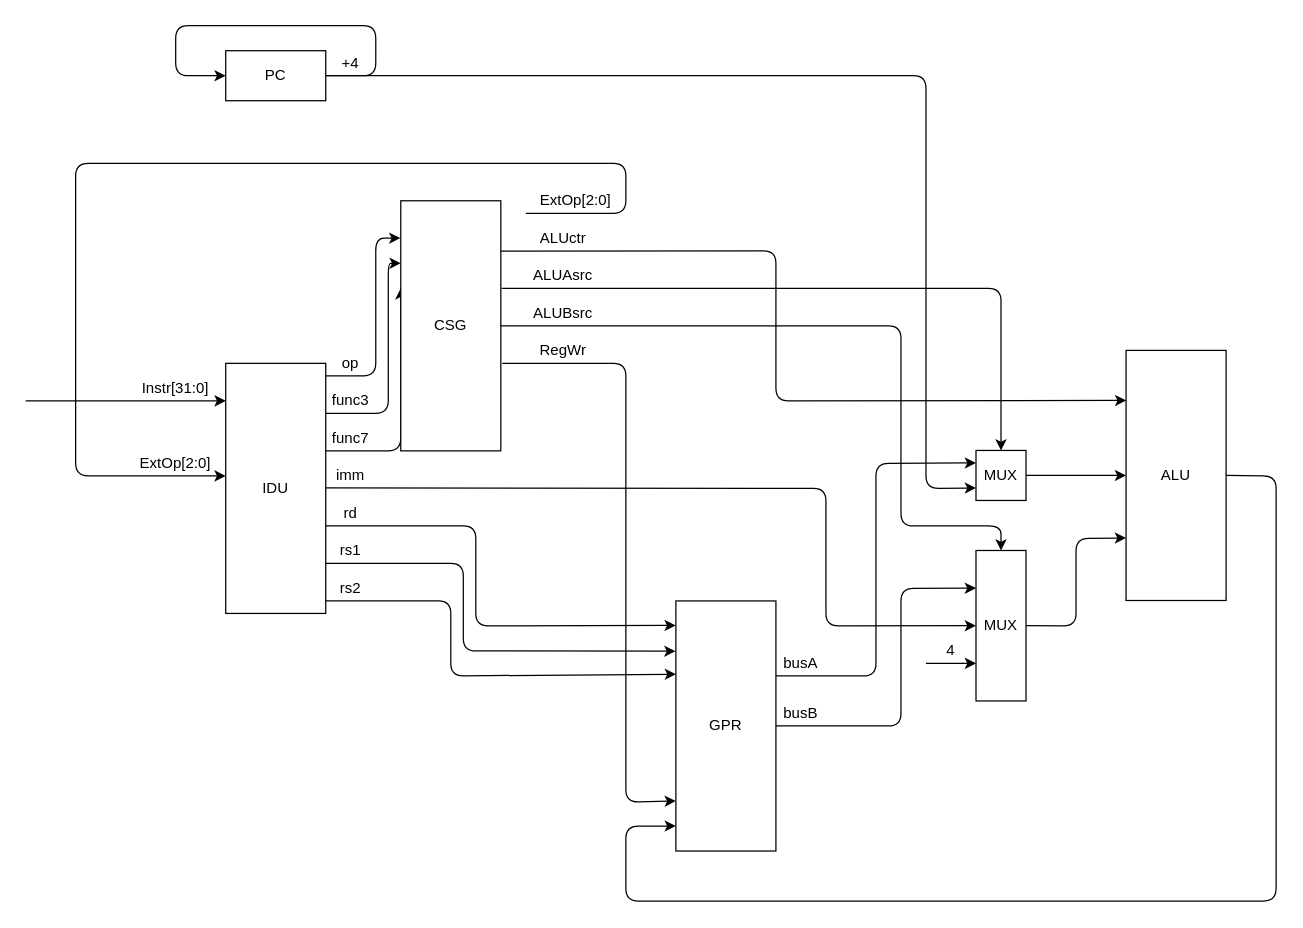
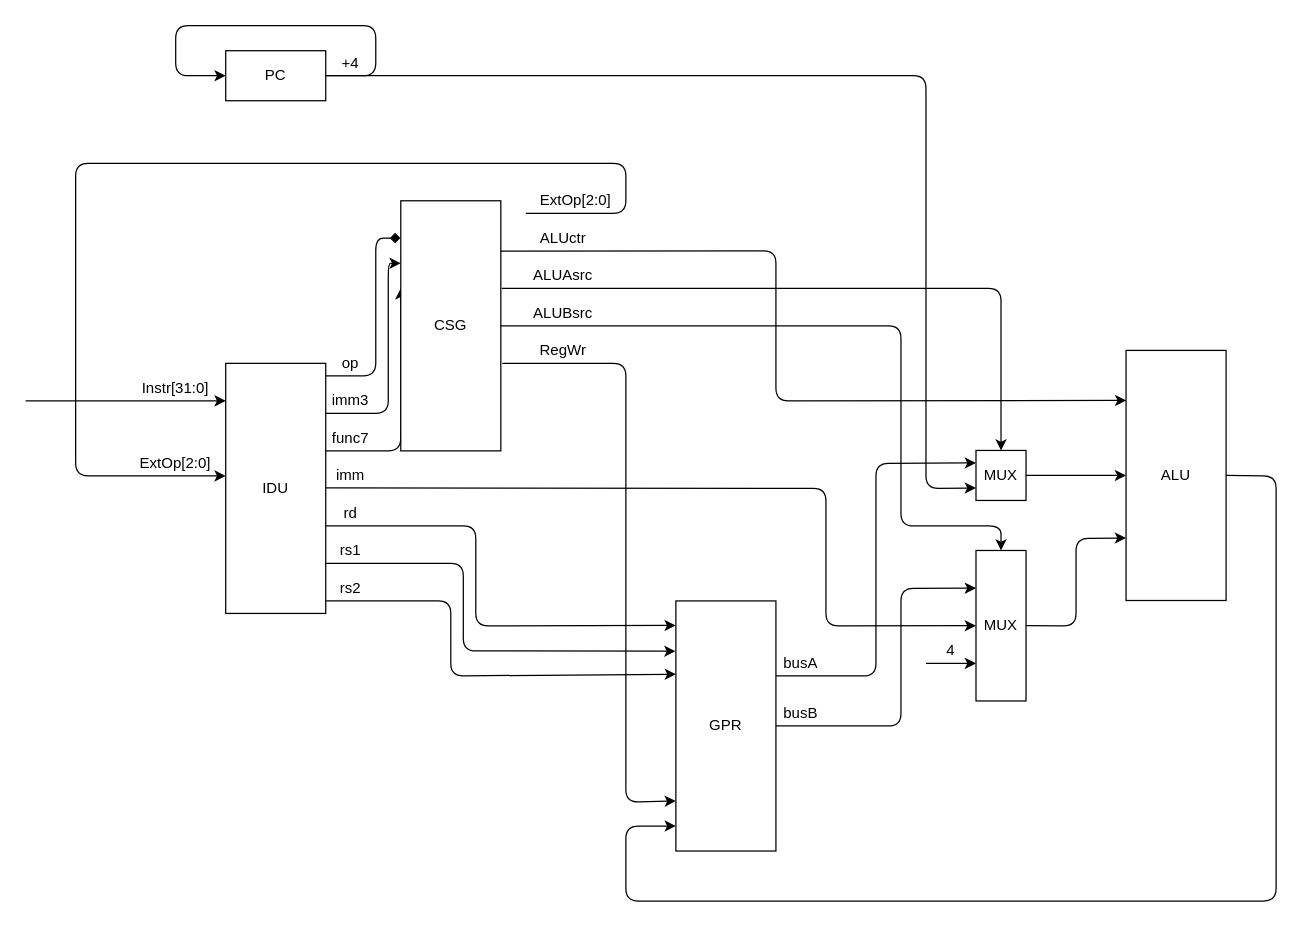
(390, 238) -> (390, 238)
(351, 401) -> (351, 401)
